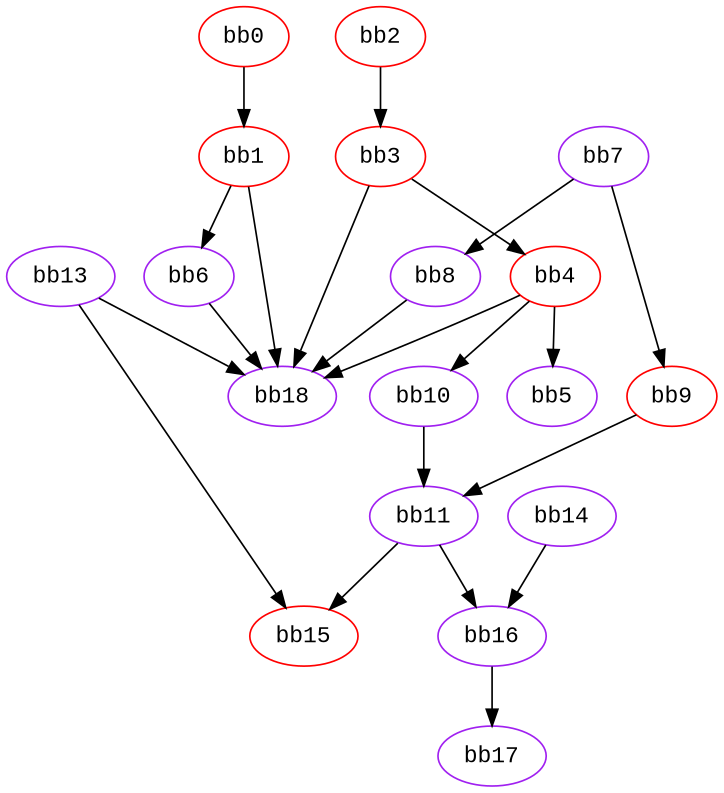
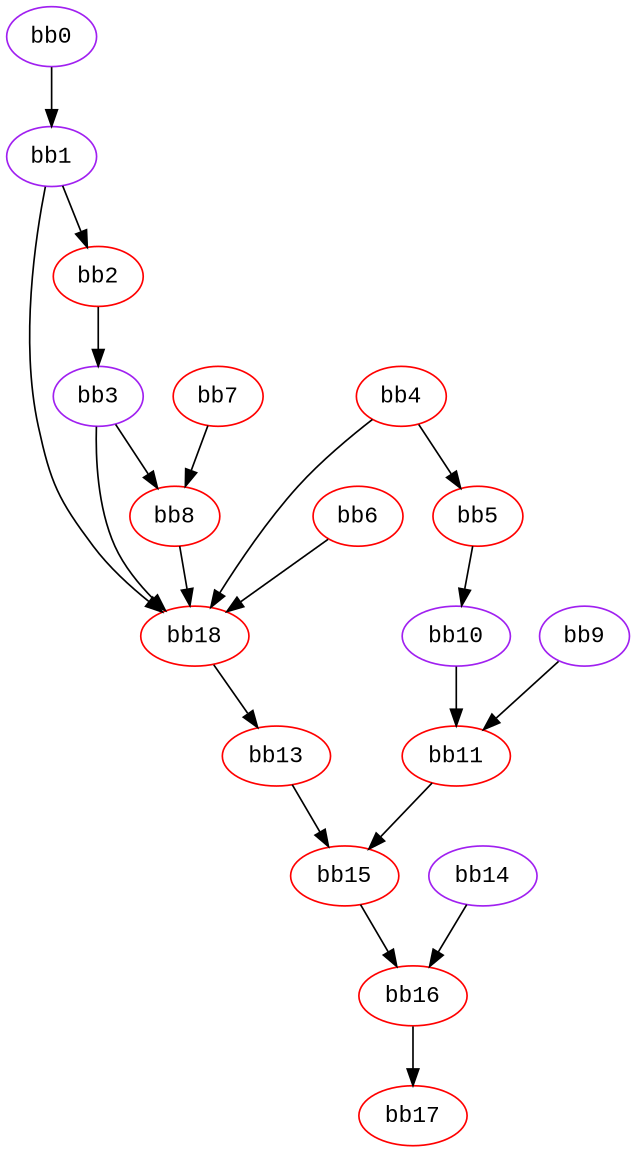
(244, 37) -> (52, 37)
(244, 157) -> (52, 157)
(381, 157) -> (98, 396)
(604, 157) -> (218, 396)
(220, 209) -> (72, 209)
(461, 212) -> (132, 449)
(635, 268) -> none
(61, 276) -> (276, 756)
(189, 276) -> (358, 516)
(435, 276) -> (175, 516)
(497, 330) -> (469, 568)
(164, 332) -> (231, 689)
(282, 396) -> (195, 636)
(552, 396) -> (478, 516)
(672, 396) -> (585, 636)
(424, 516) -> (456, 756)
(454, 569) -> (374, 928)
(492, 636) -> (413, 996)
(492, 756) -> (413, 1116)
